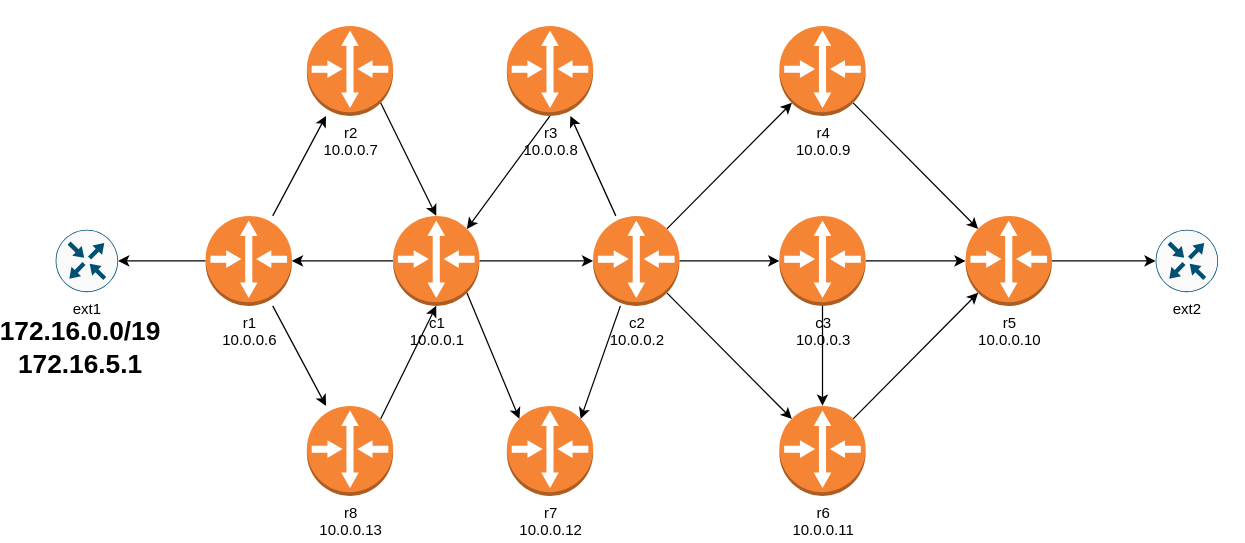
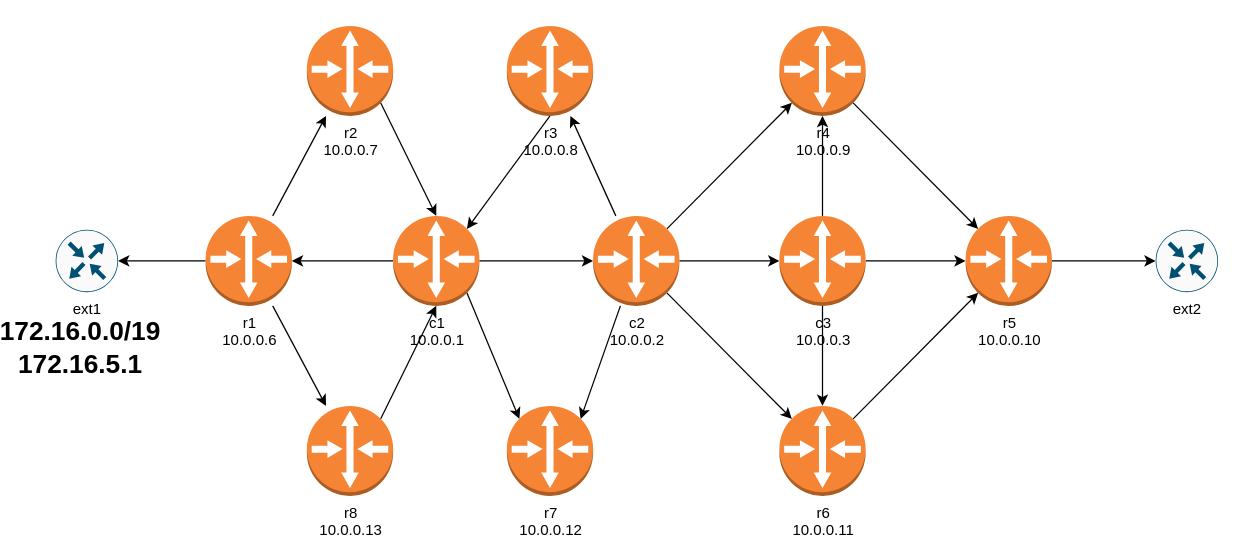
none -> (823, 170)
